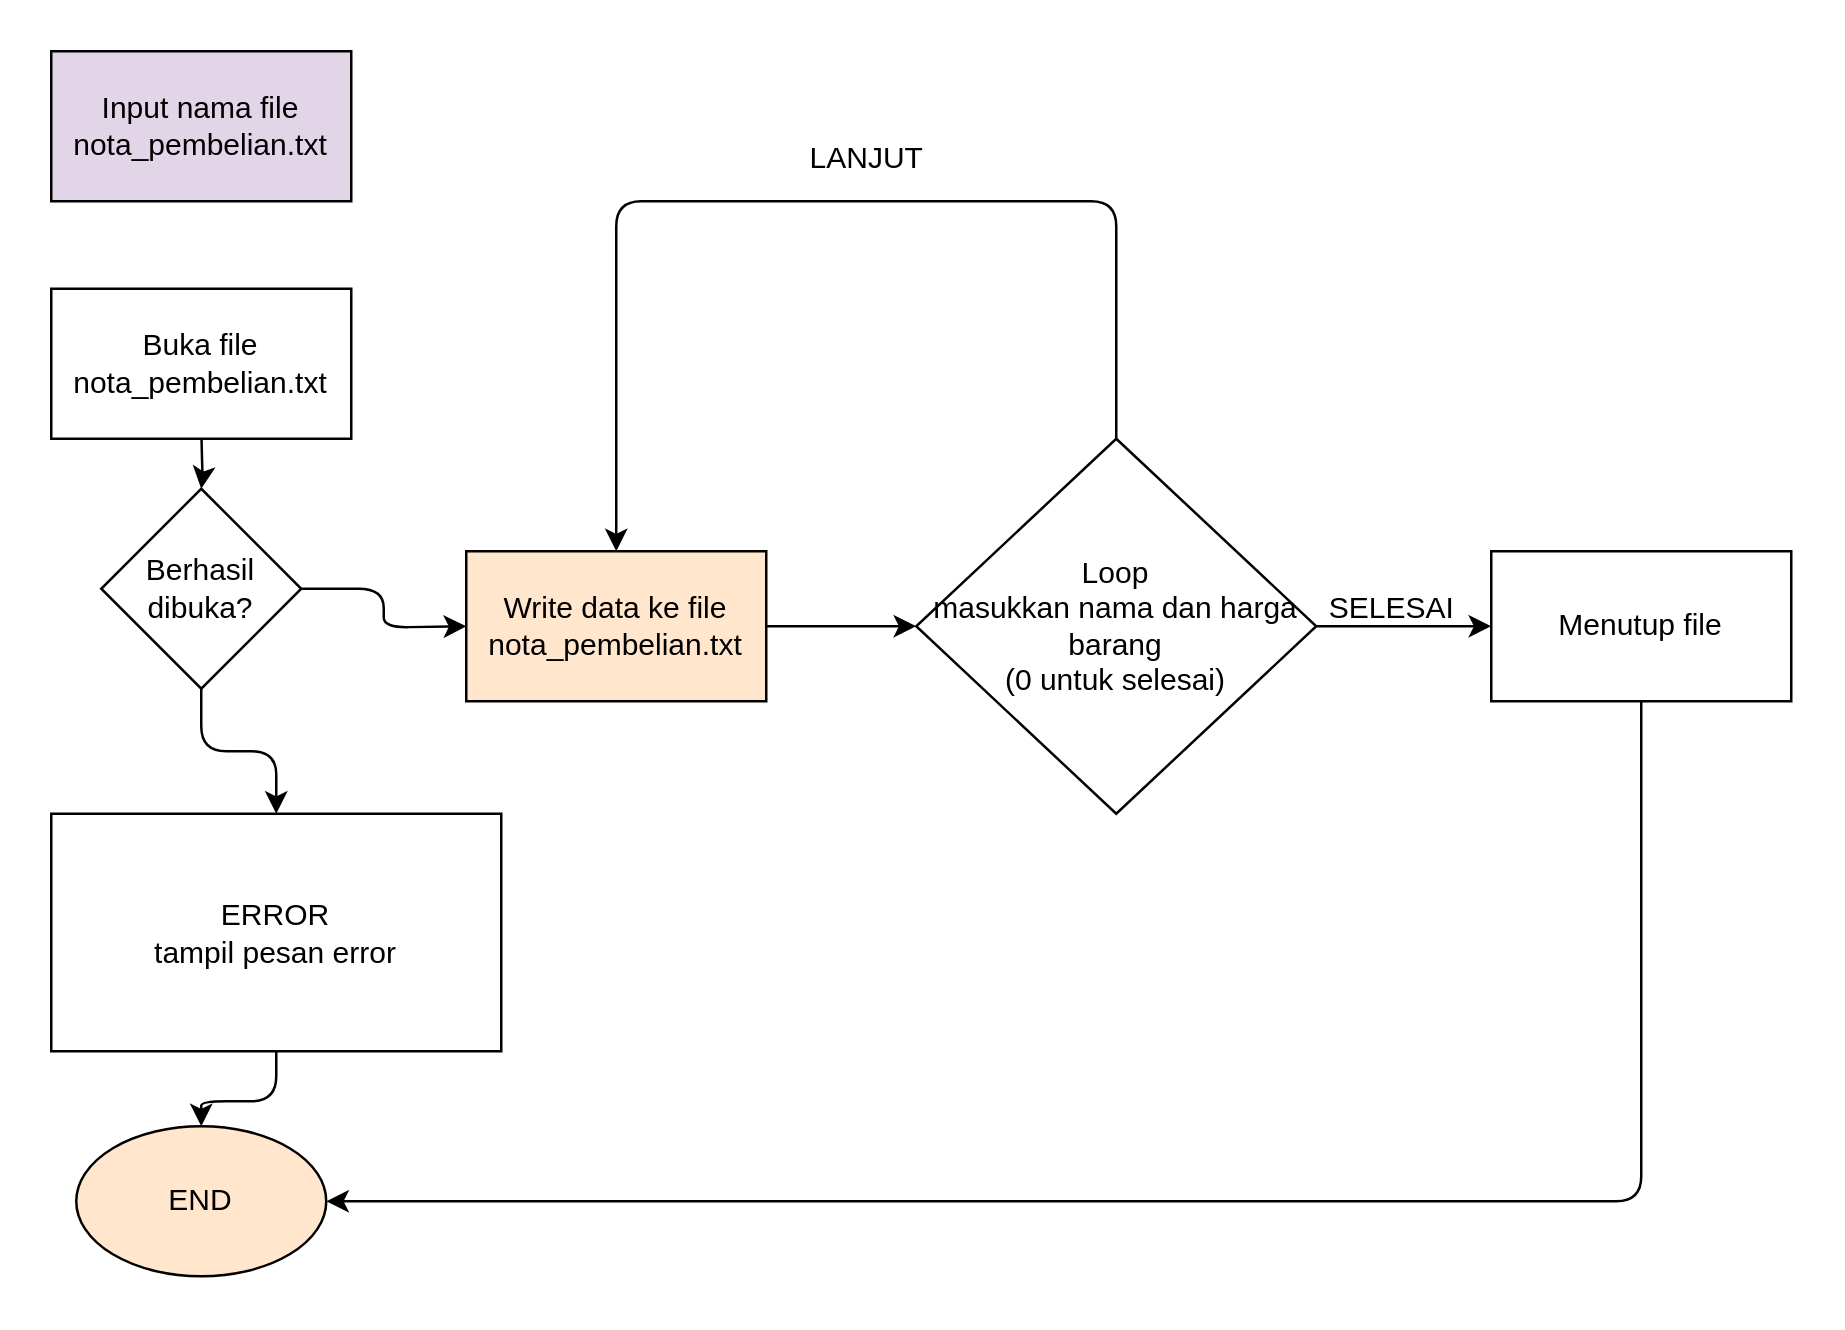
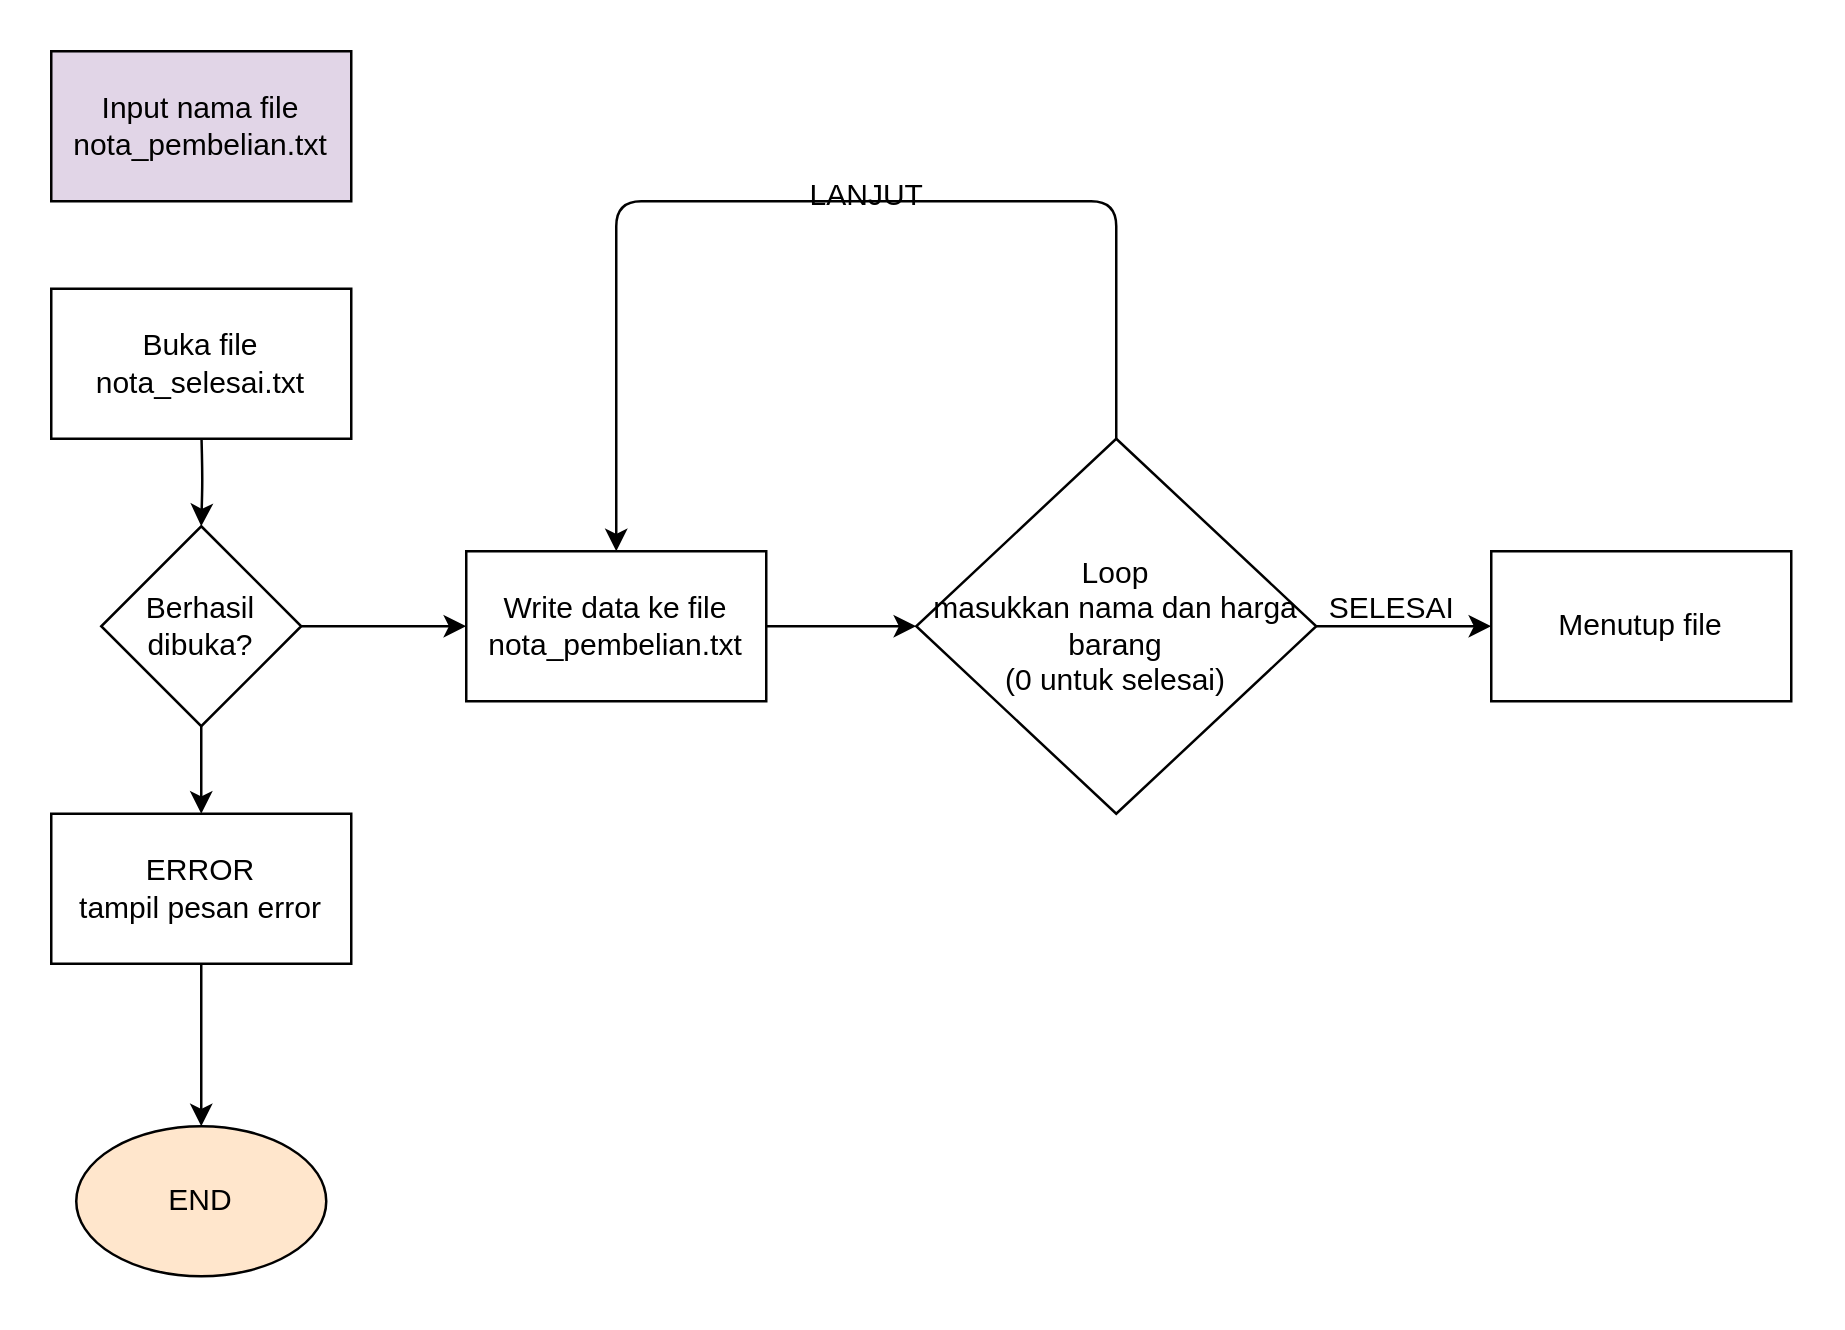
(866, 159) -> (866, 196)
(201, 364) -> (201, 364)
(201, 589) -> (201, 626)
(616, 626) -> (616, 626)
(276, 933) -> (201, 889)
(1234, 1201) -> none
